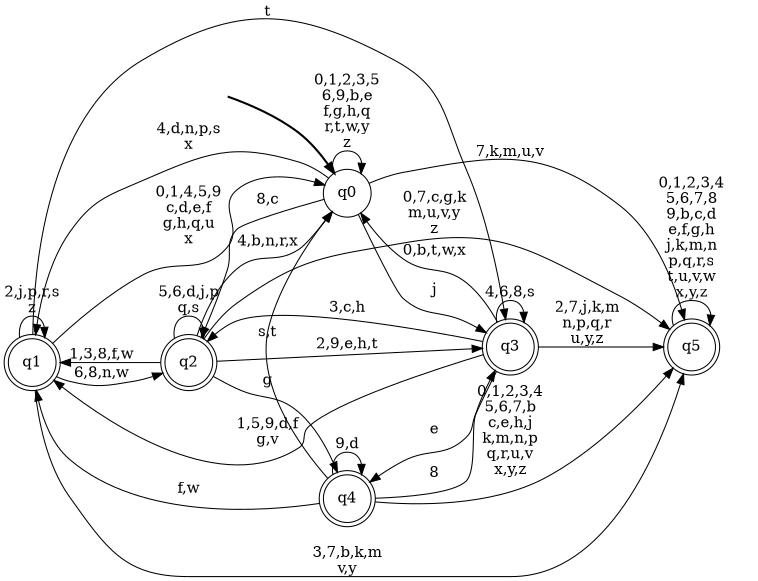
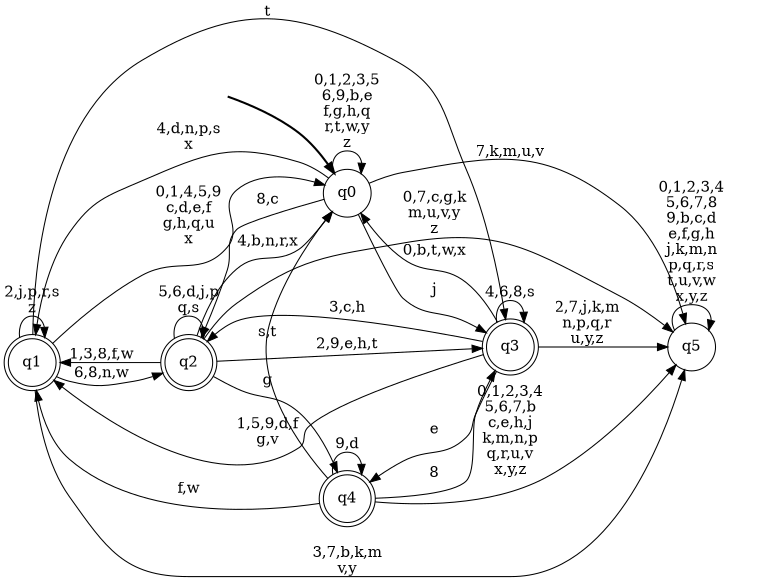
(692, 347) -> (692, 347)
